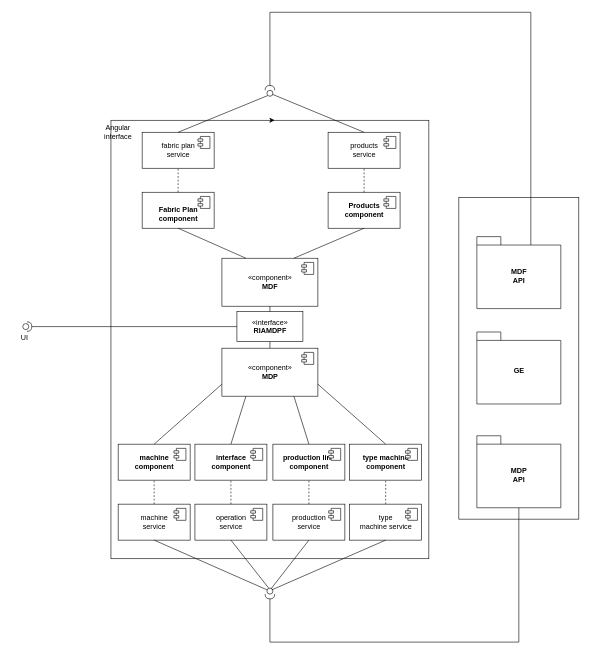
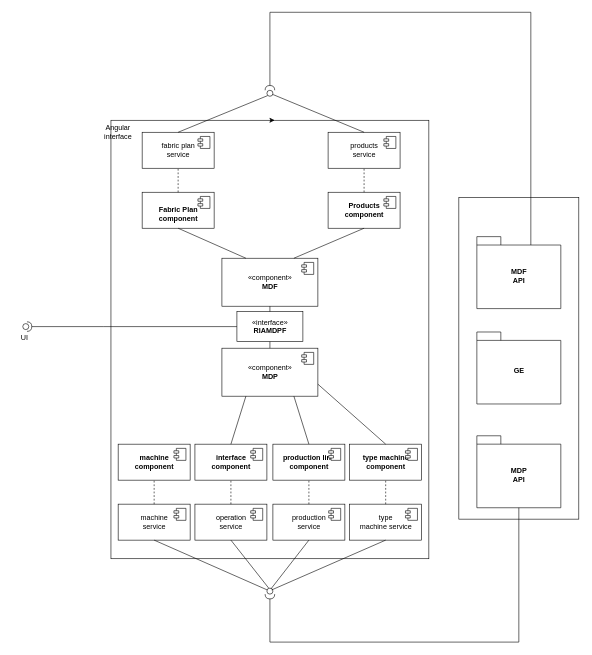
(188, 414) -> none
